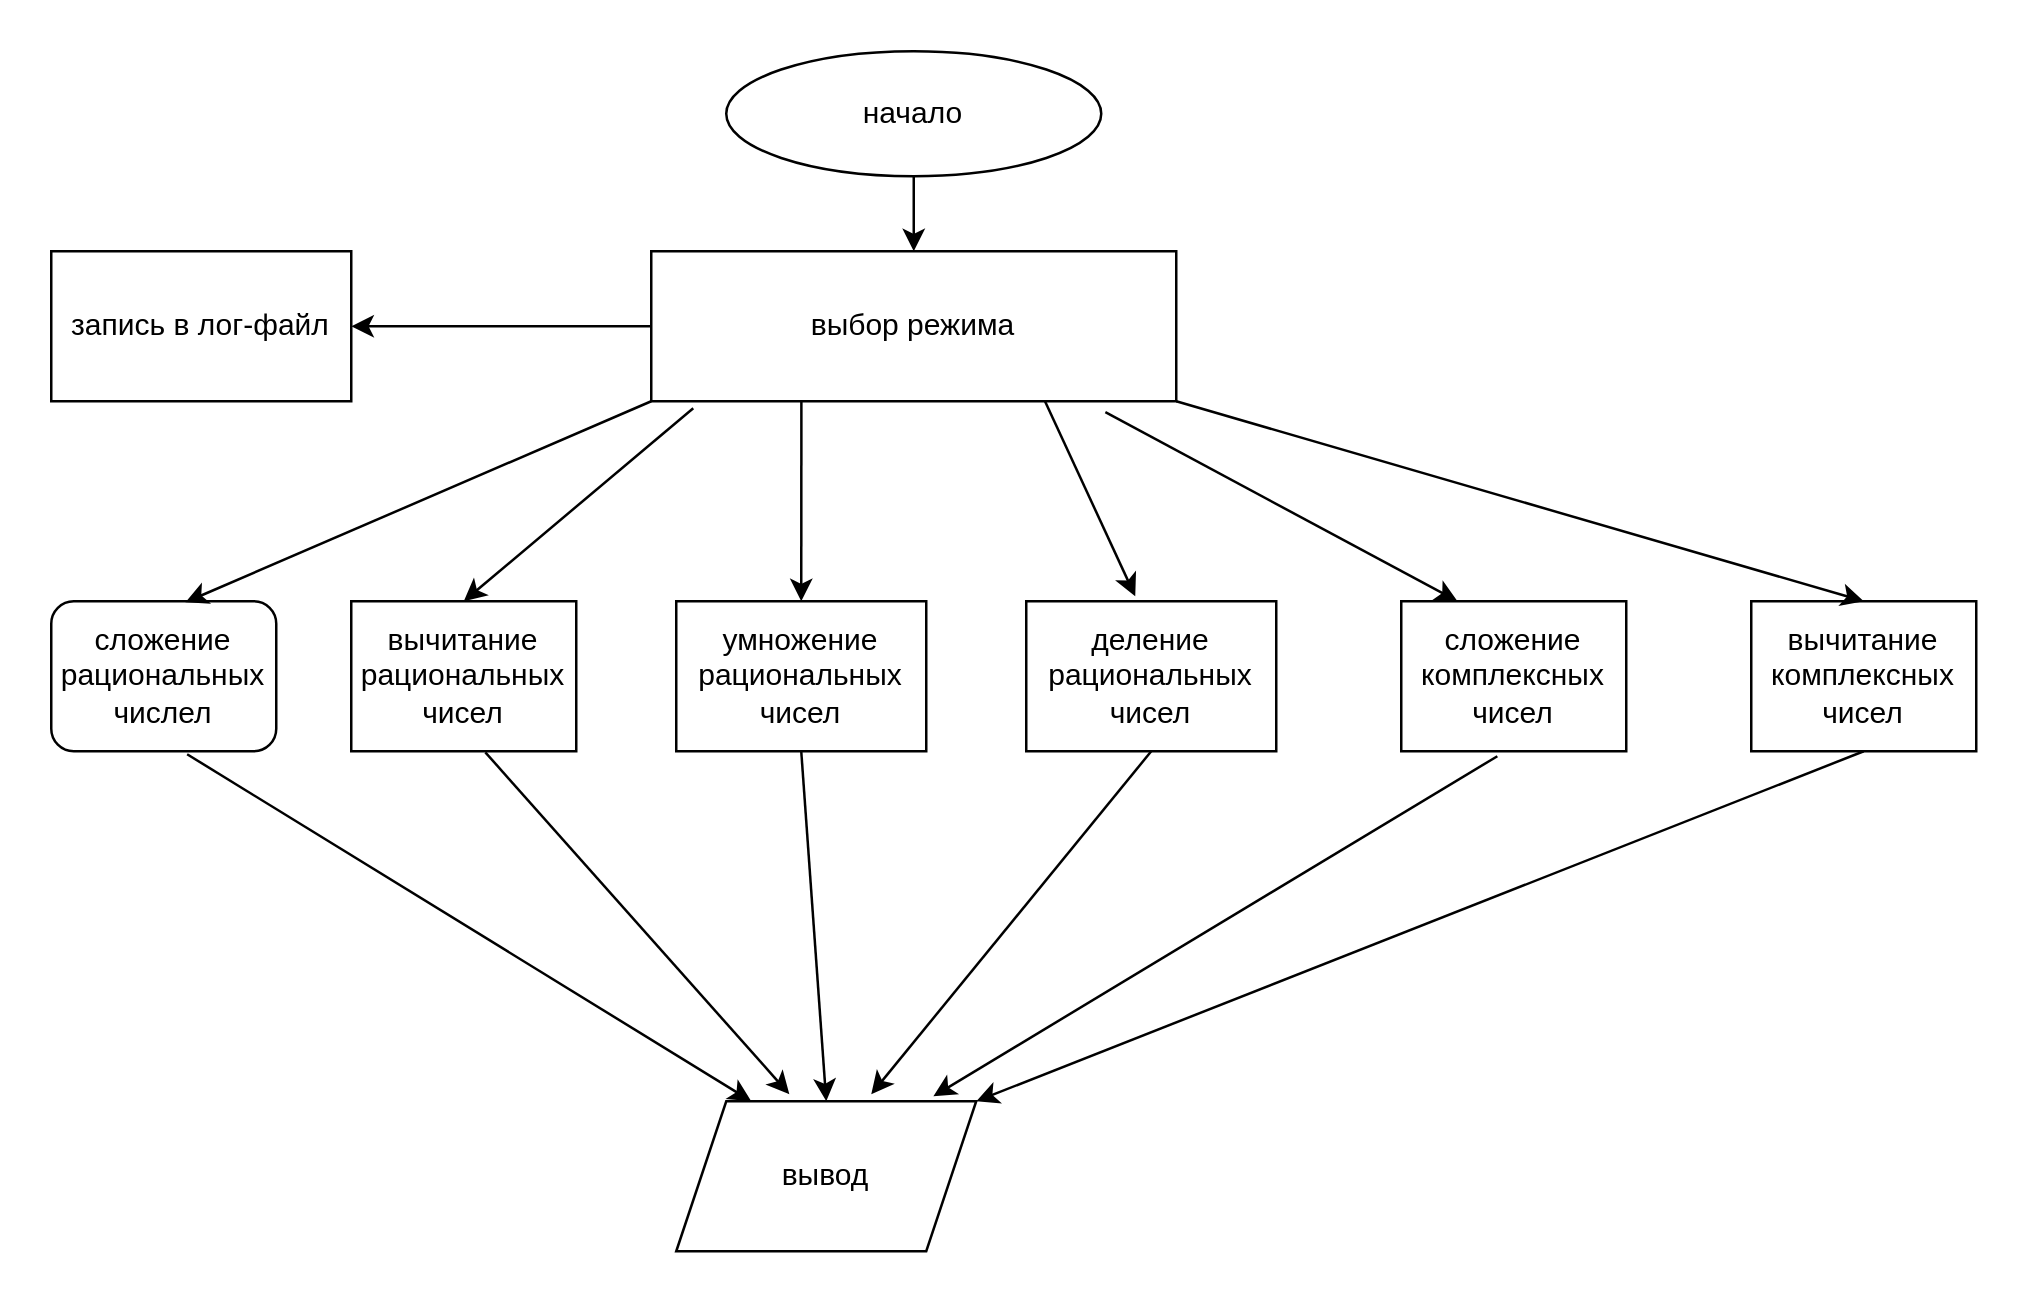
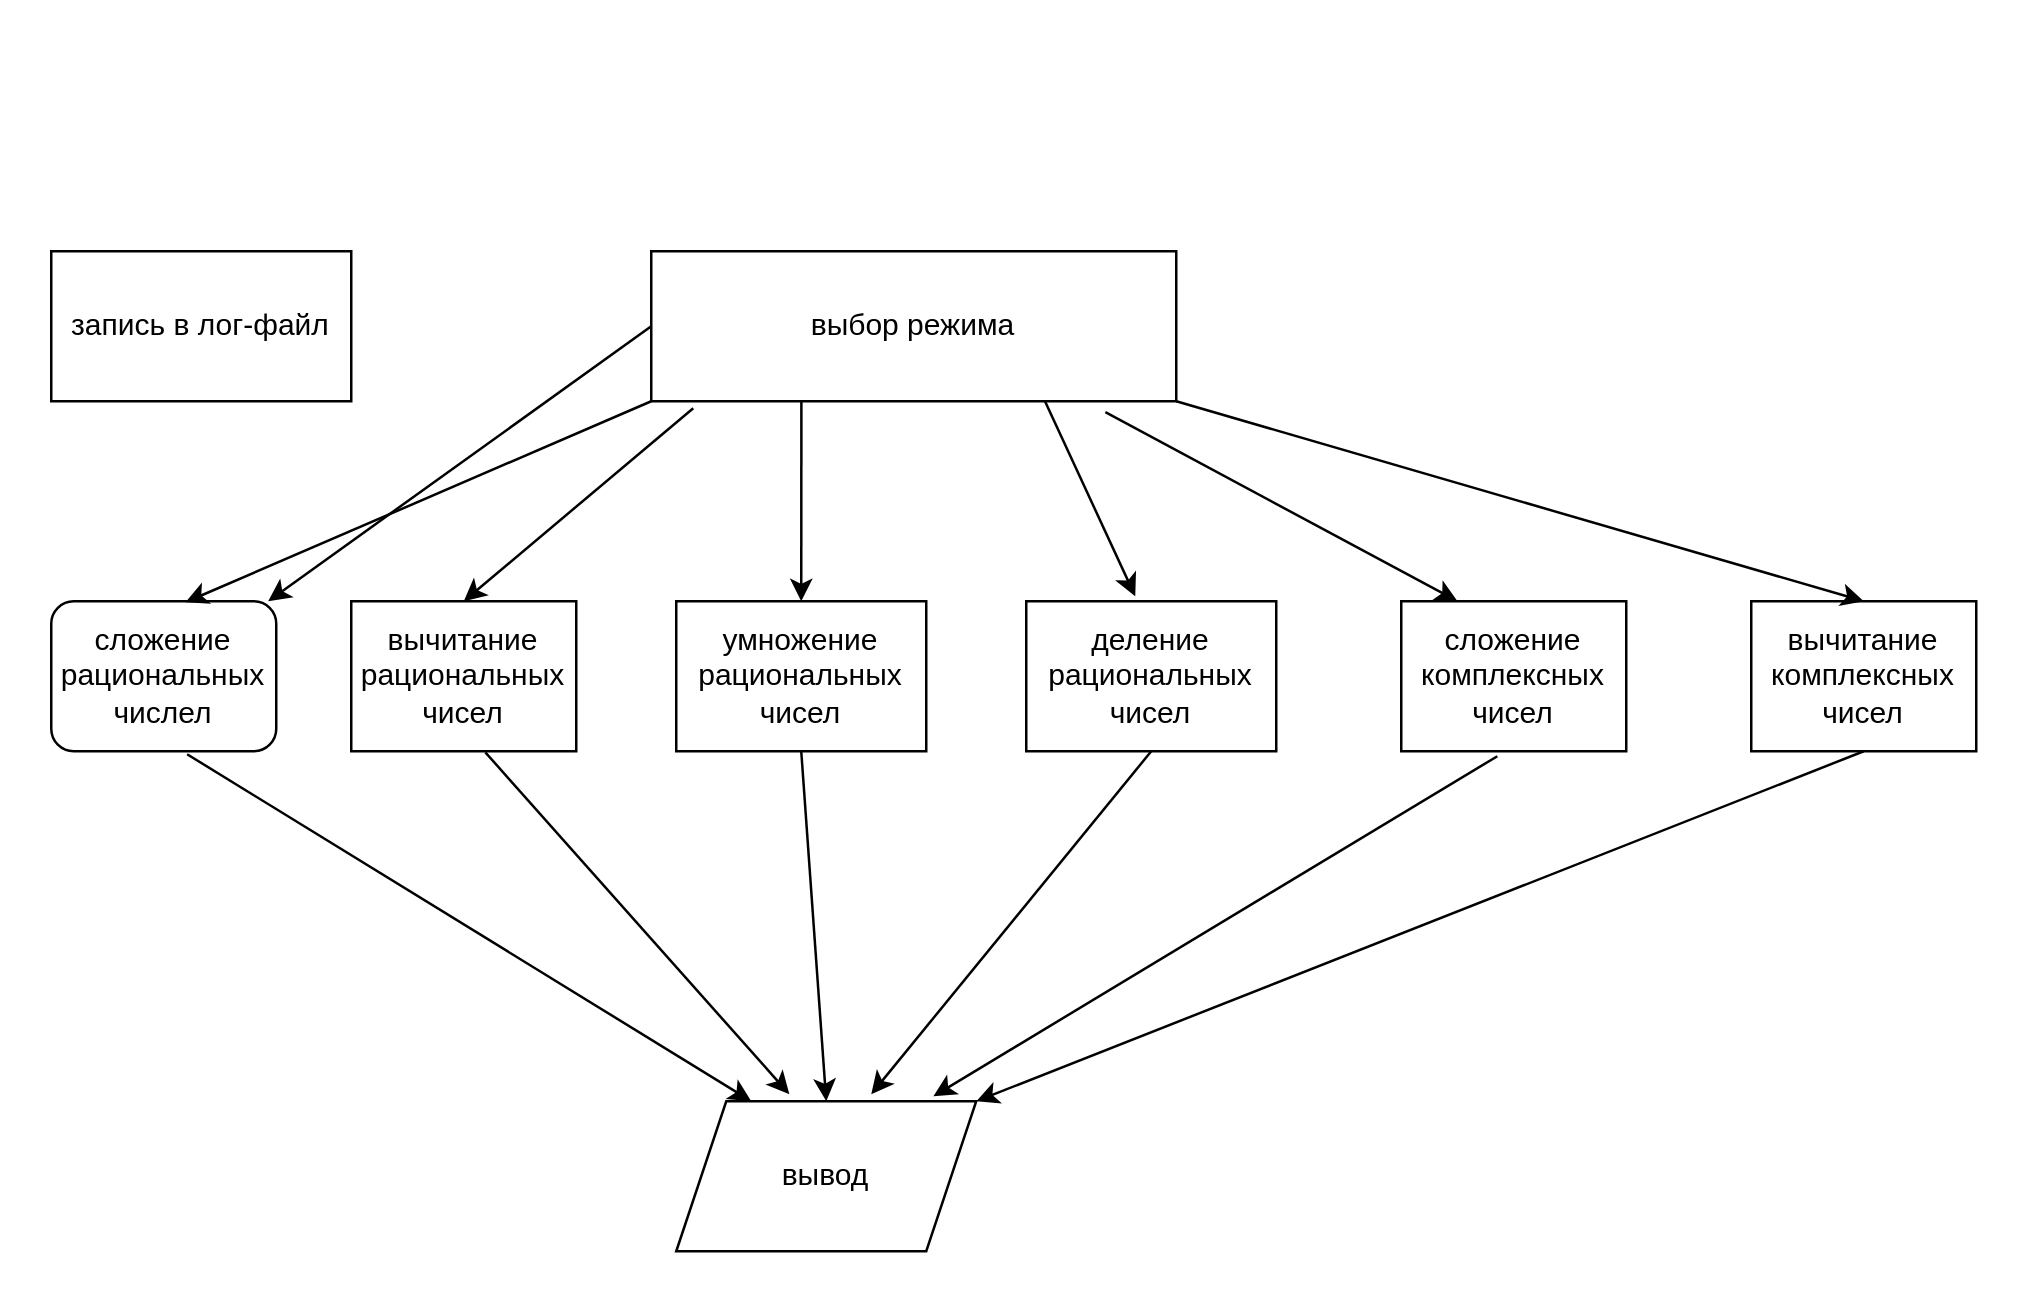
(914, 114) -> none
(914, 205) -> none
(509, 326) -> (529, 414)
